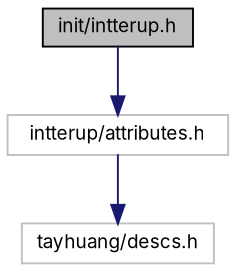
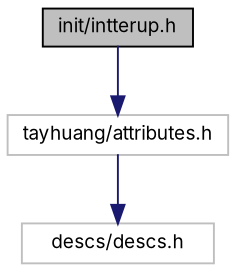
(118, 135) -> (118, 135)
(118, 243) -> (118, 243)
